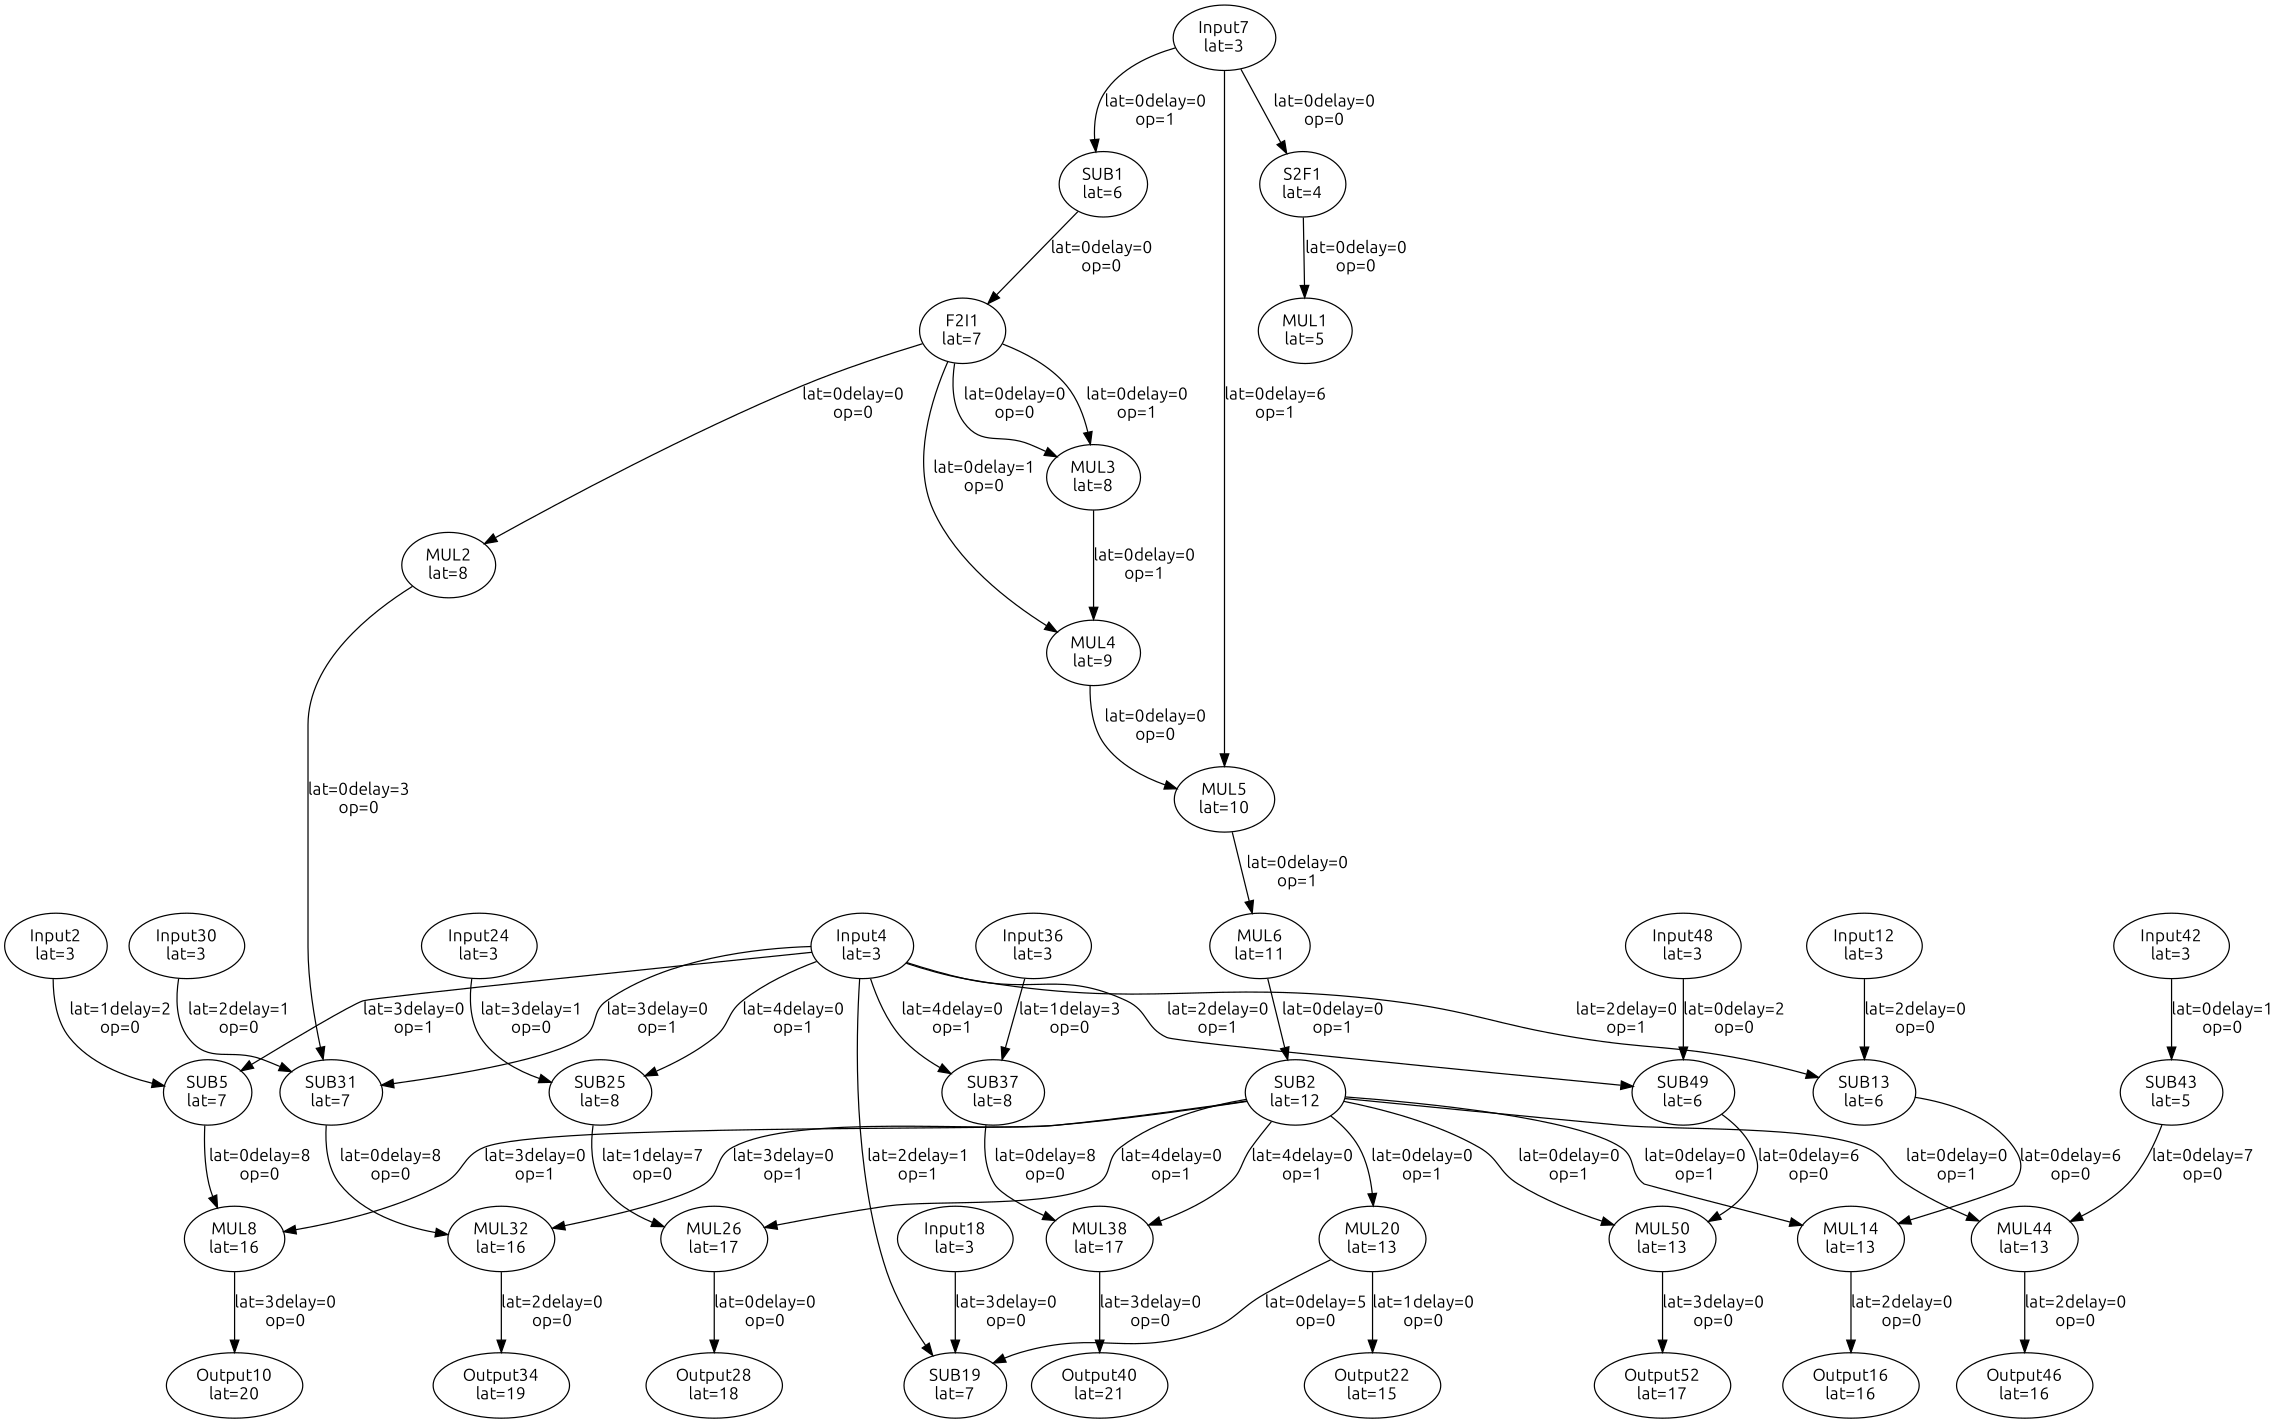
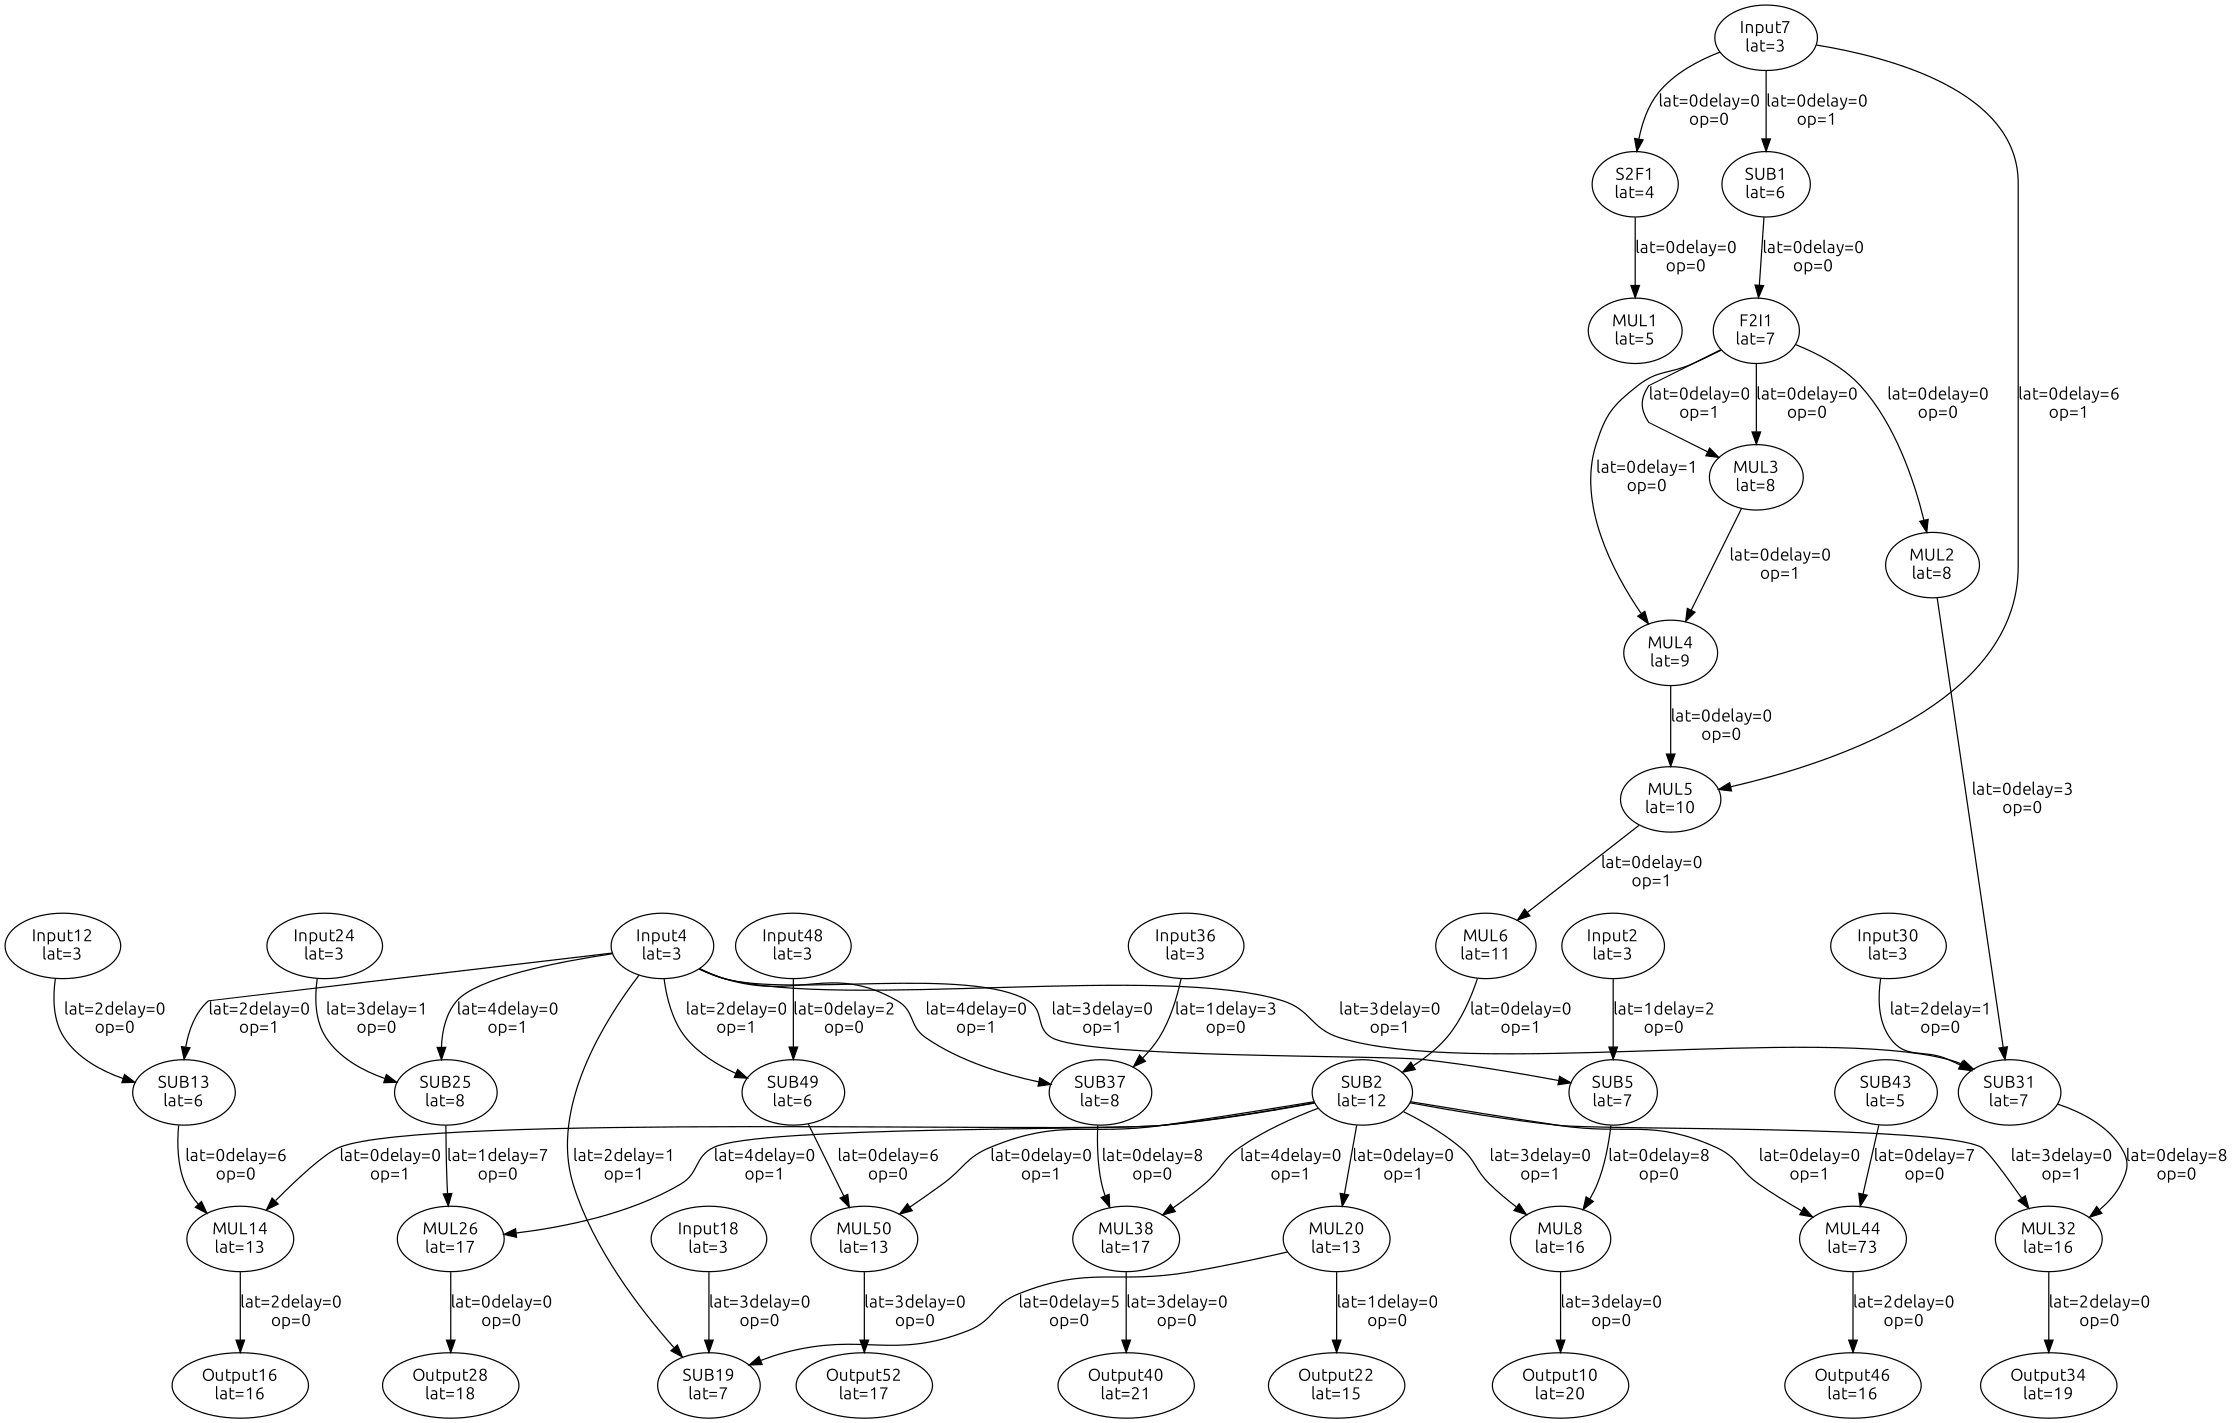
(2172, 946) -> none
(2025, 1239) -> (1853, 1239)
